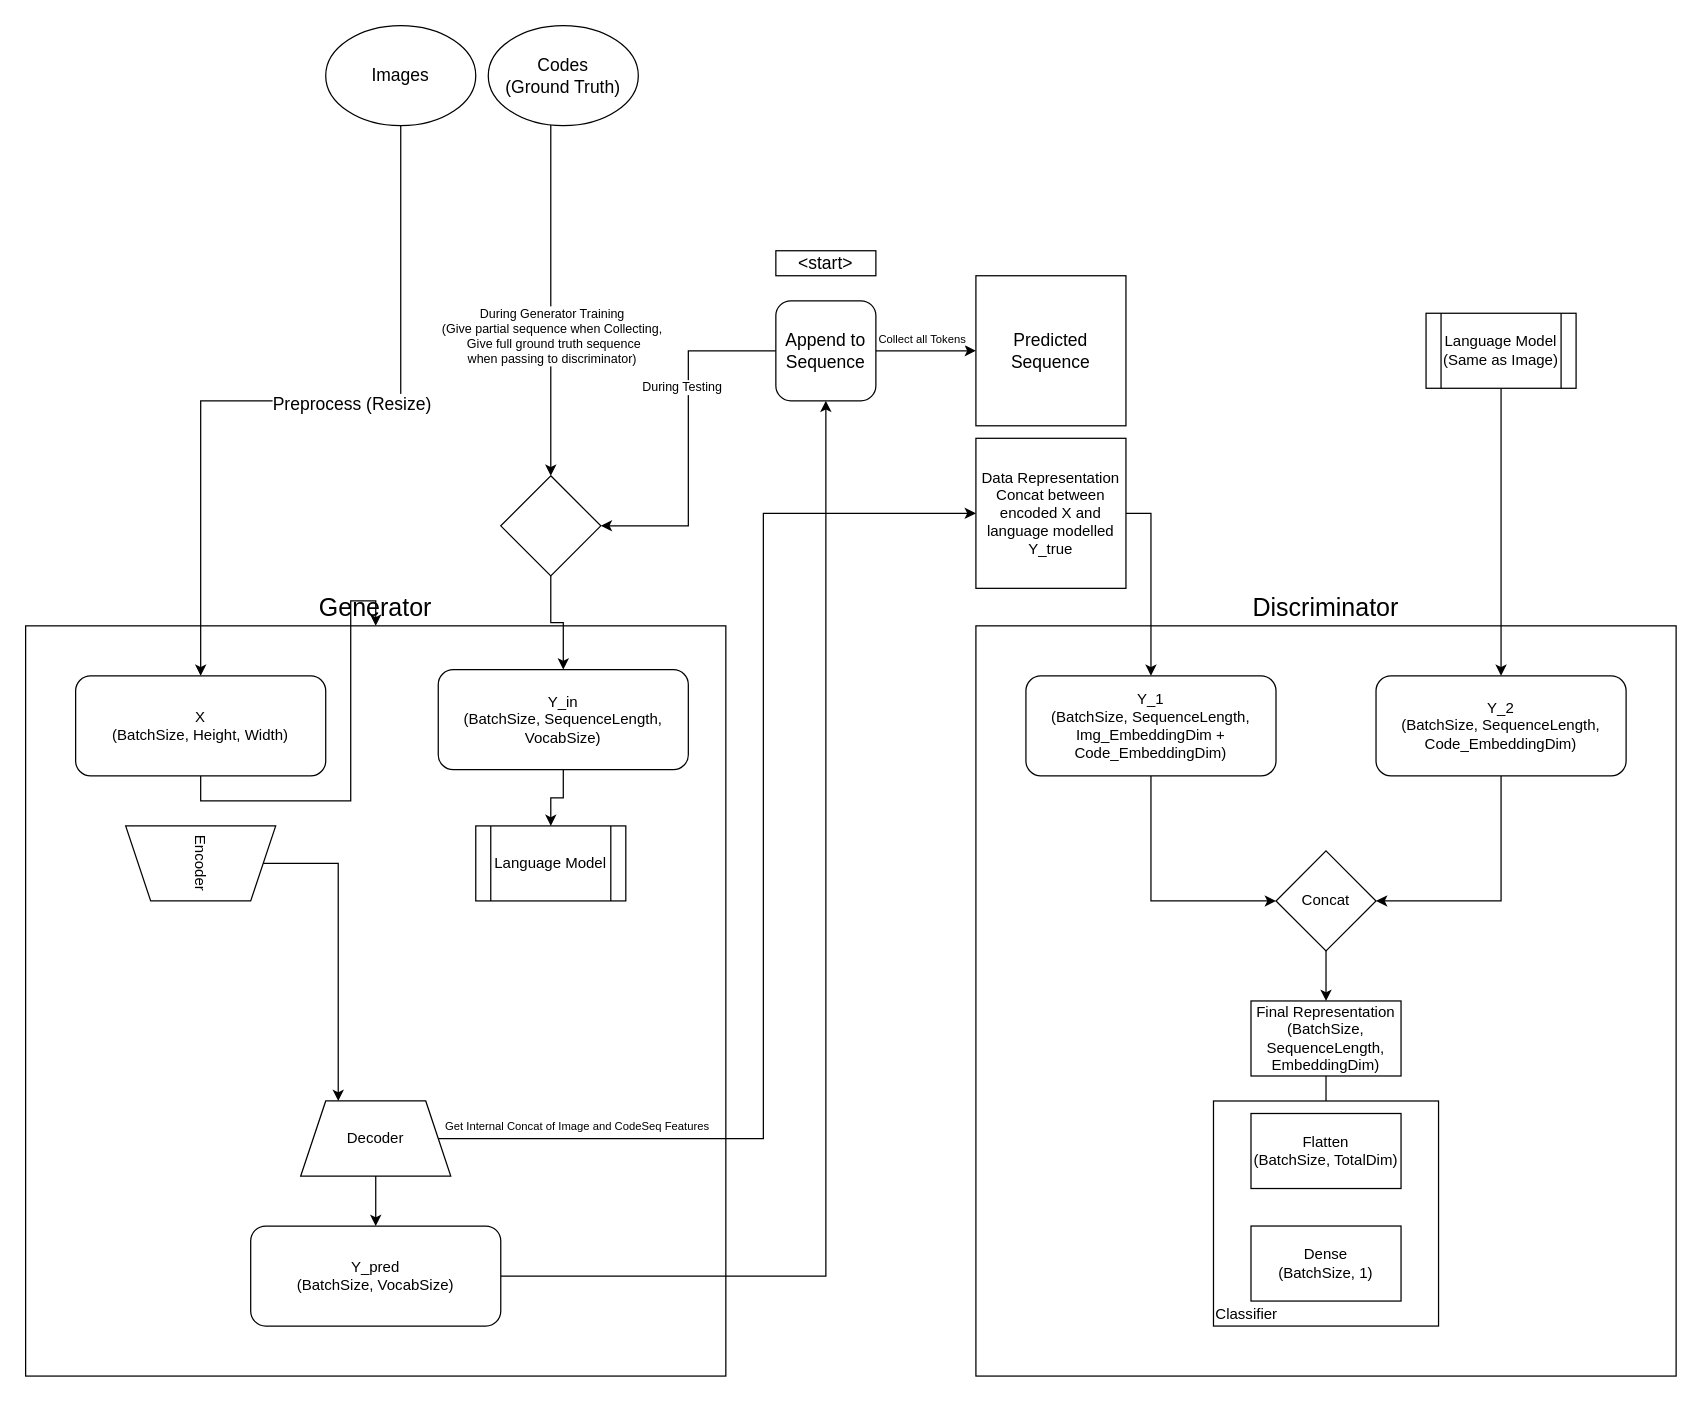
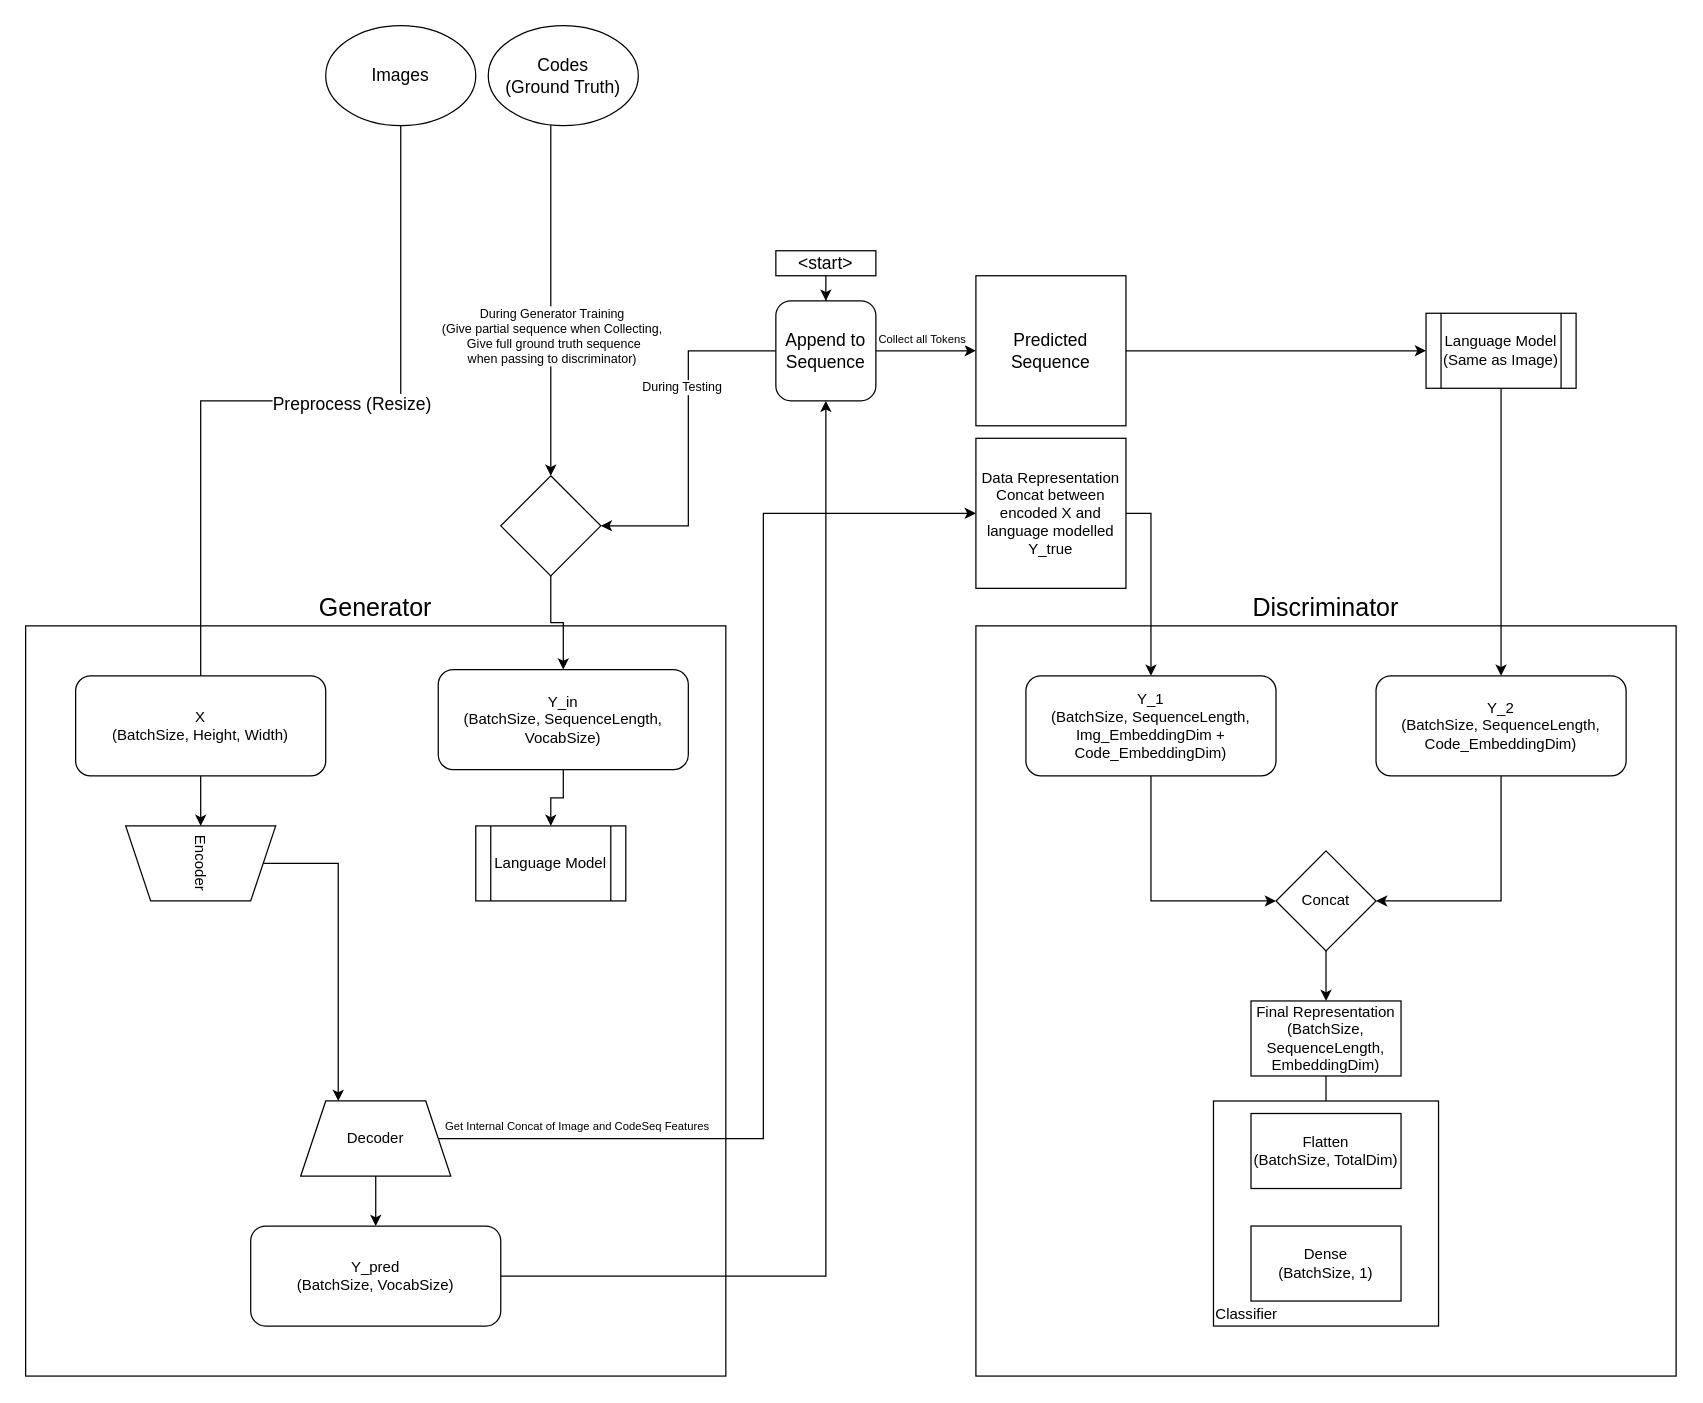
none -> (826, 293)
none -> (1272, 351)
(201, 666) -> (201, 669)
(351, 757) -> (201, 808)
